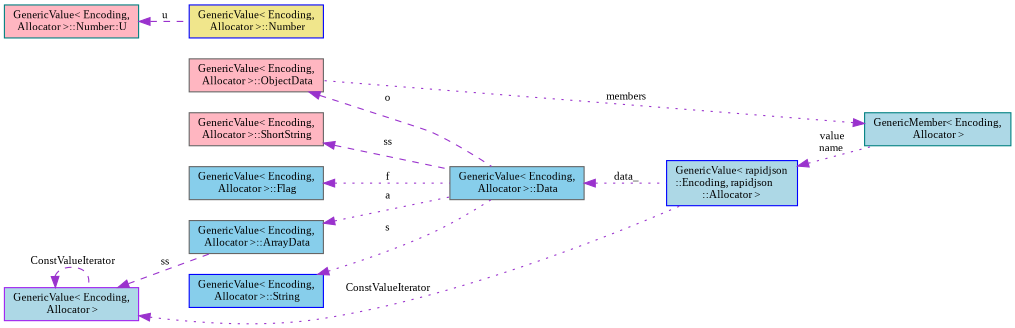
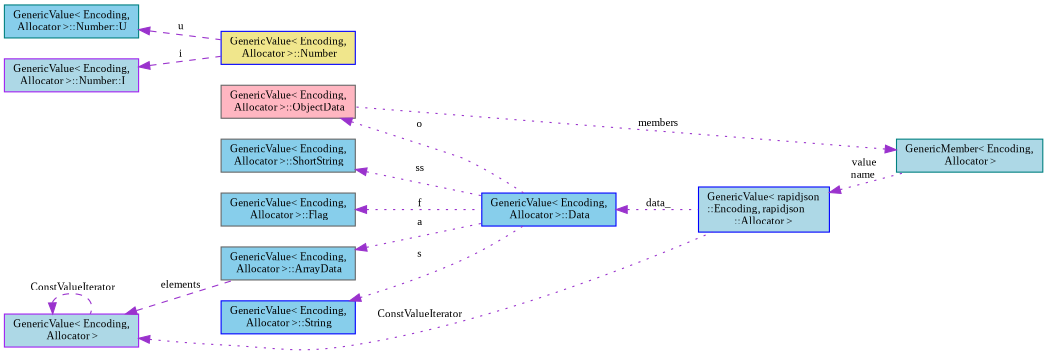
(72, 21) -> (72, 21)
none -> (72, 75)
(409, 124) -> (441, 151)
(256, 129) -> (288, 156)
(392, 157) -> (424, 184)
(517, 183) -> (549, 210)
(164, 262) -> (180, 285)
